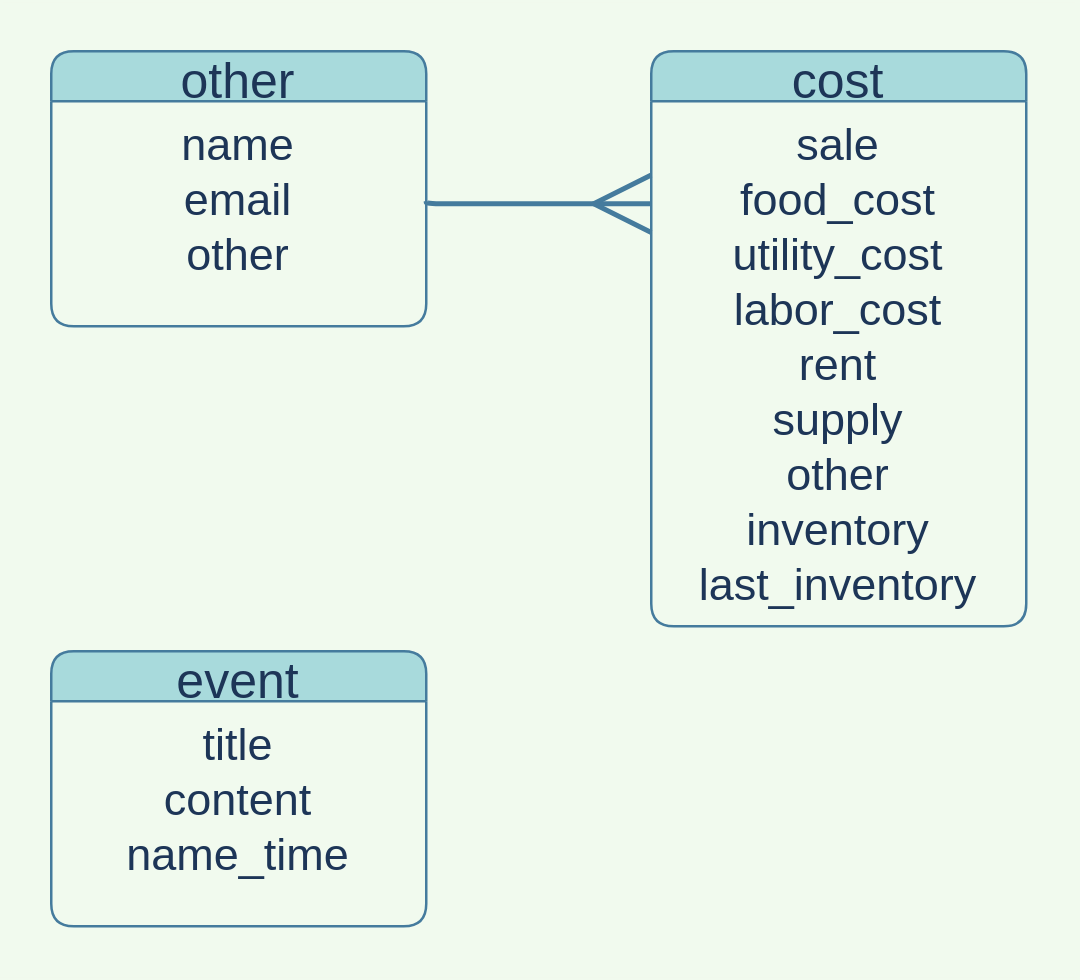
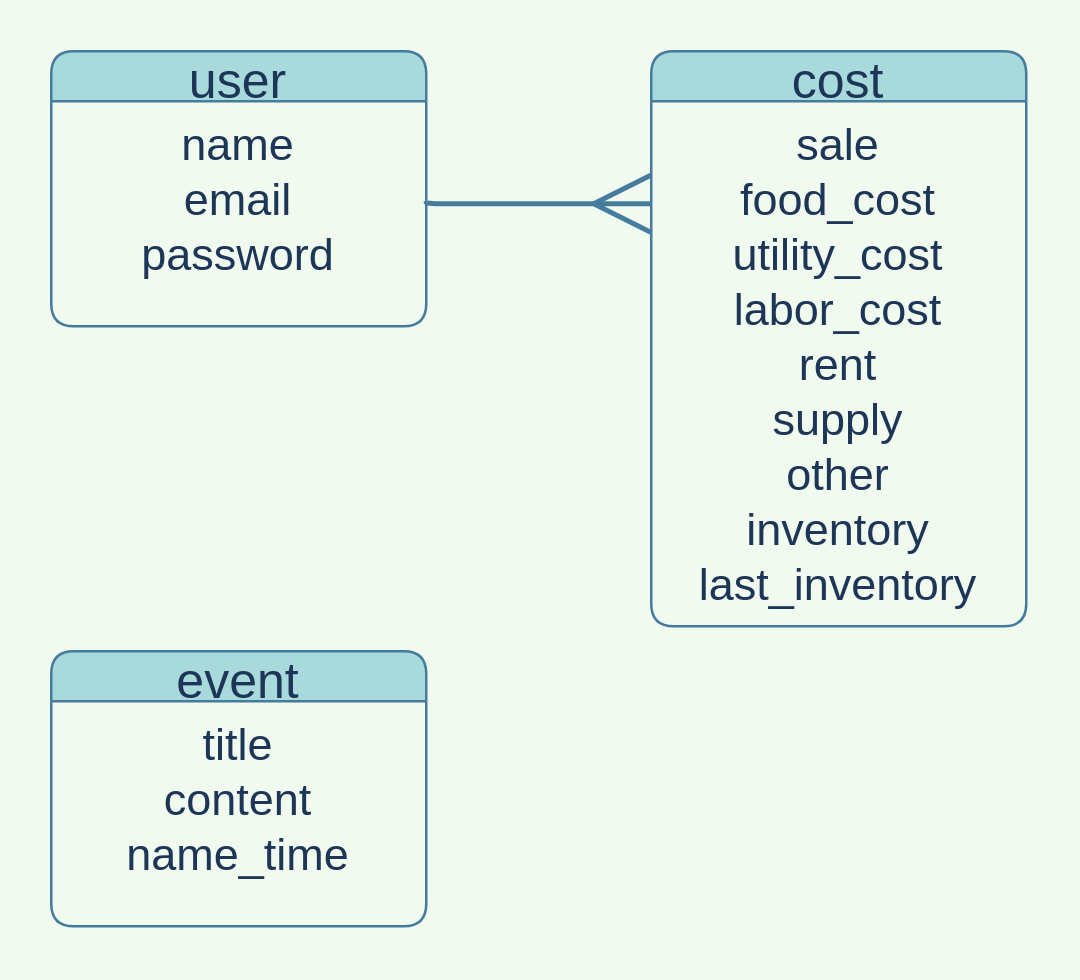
(238, 81) -> (238, 81)
(238, 145) -> (238, 145)
